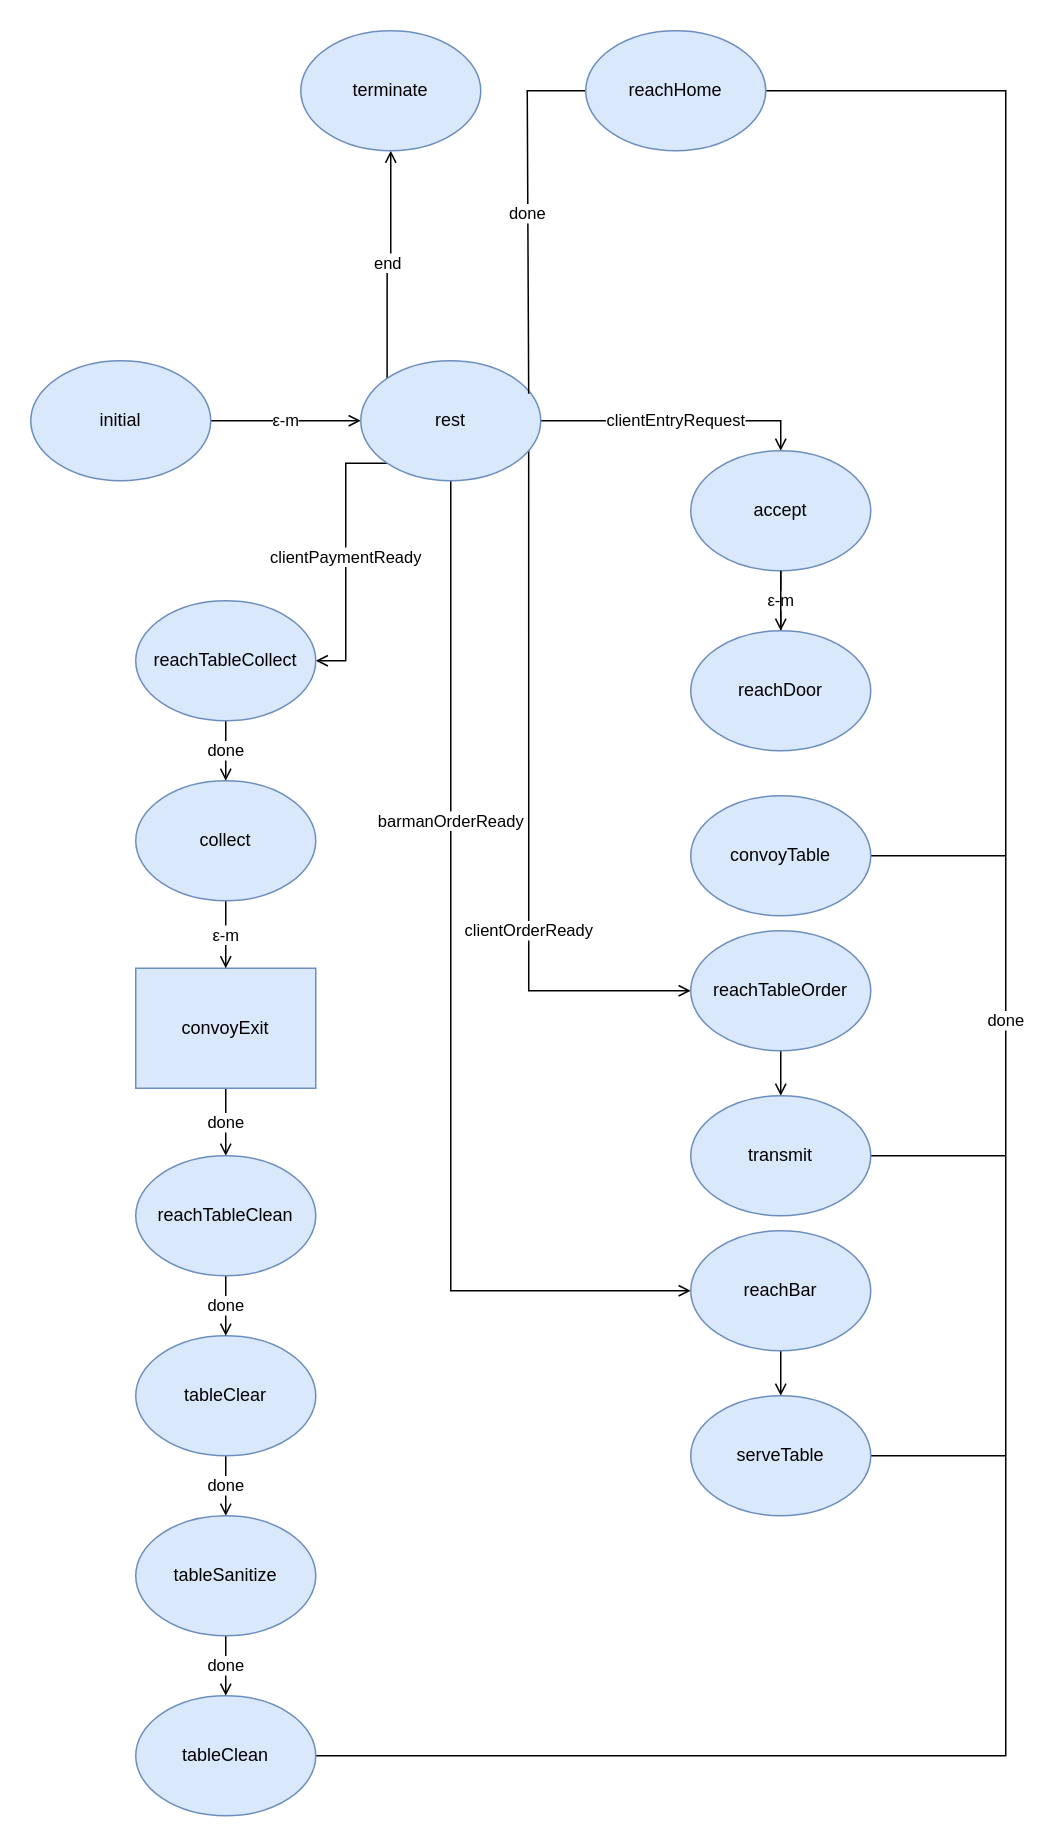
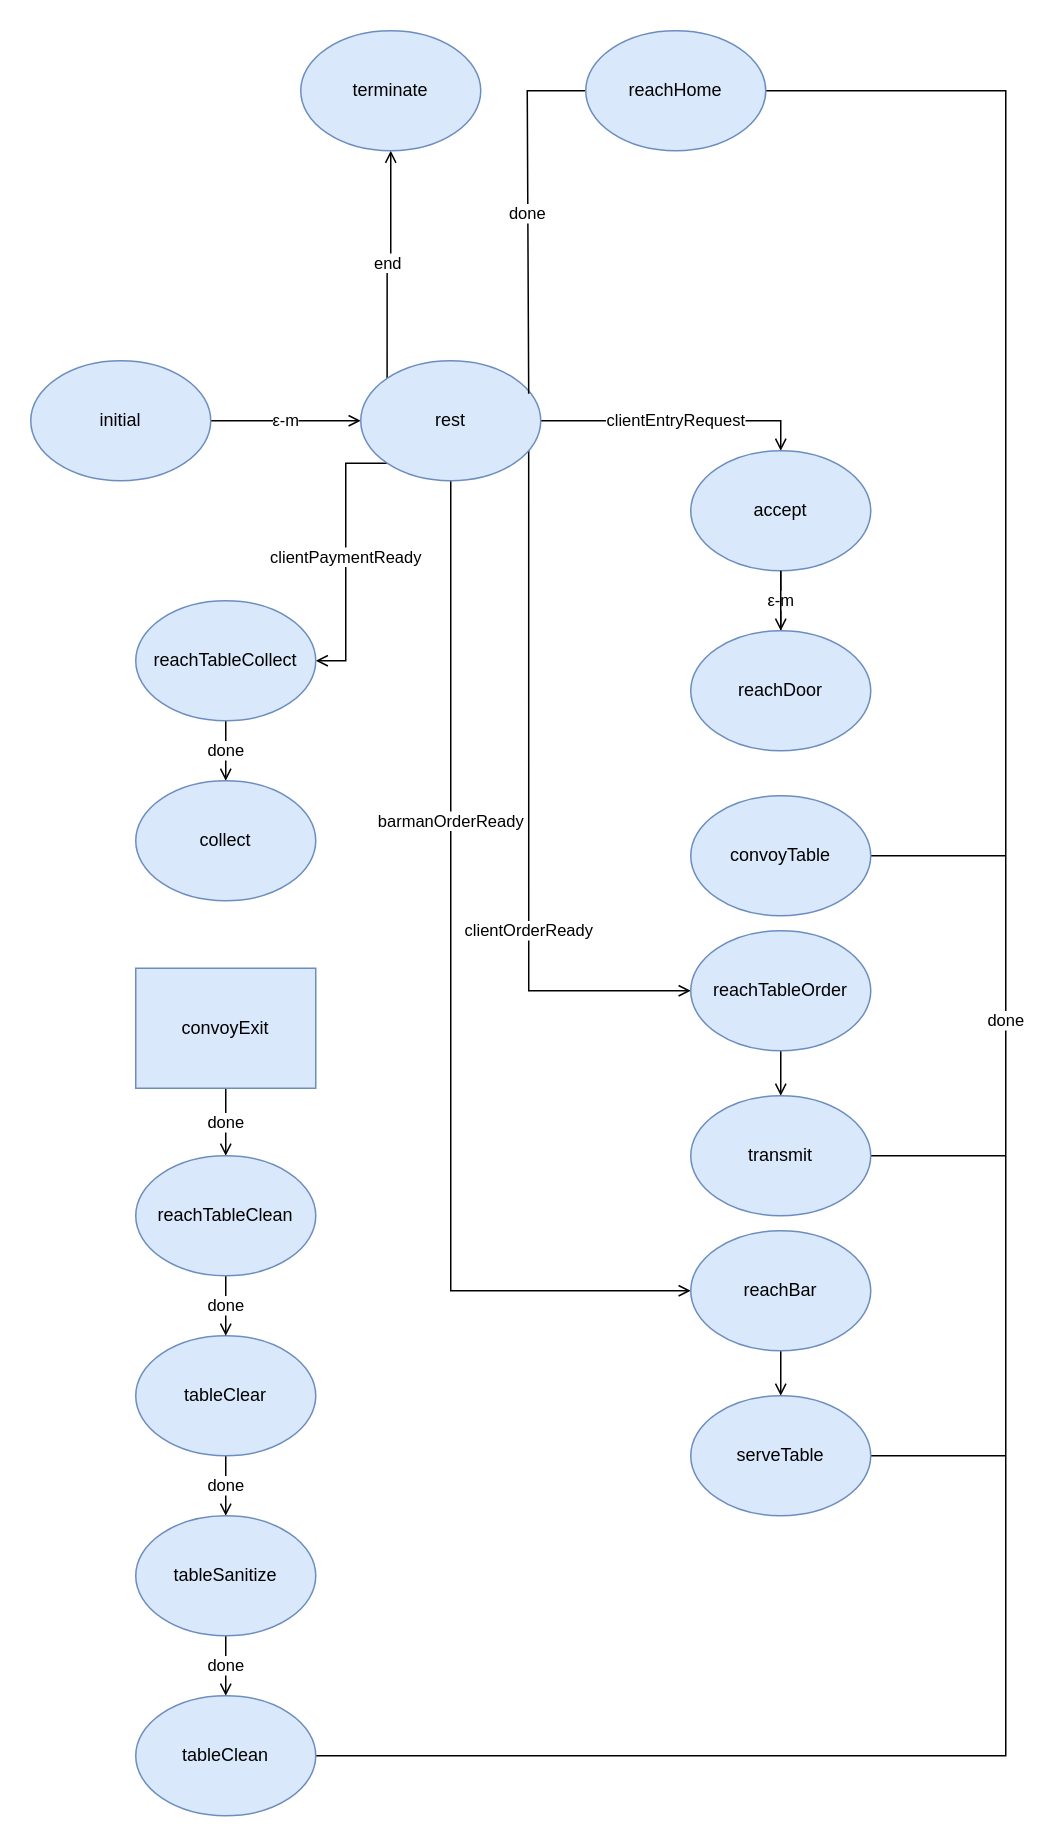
(226, 933) -> none
